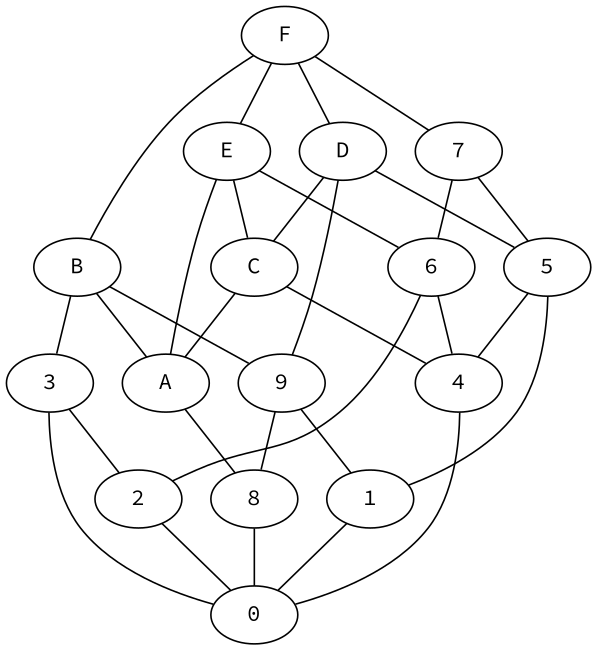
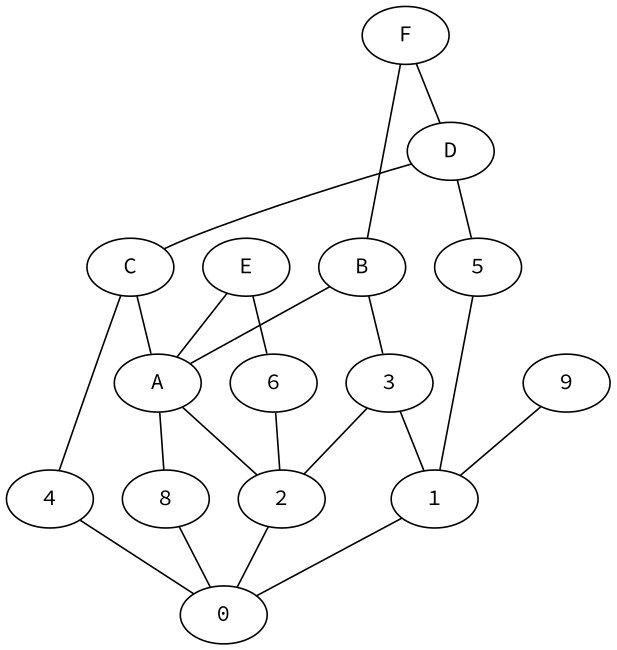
(256, 93) -> none
(459, 151) -> none
(241, 209) -> none
(320, 269) -> none
(445, 325) -> none
(503, 325) -> none
(186, 329) -> none
(269, 438) -> none
none -> (220, 441)
(92, 541) -> (412, 441)
